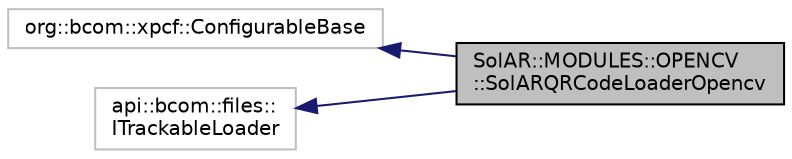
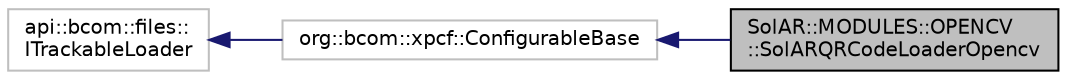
(386, 99) -> (256, 40)
